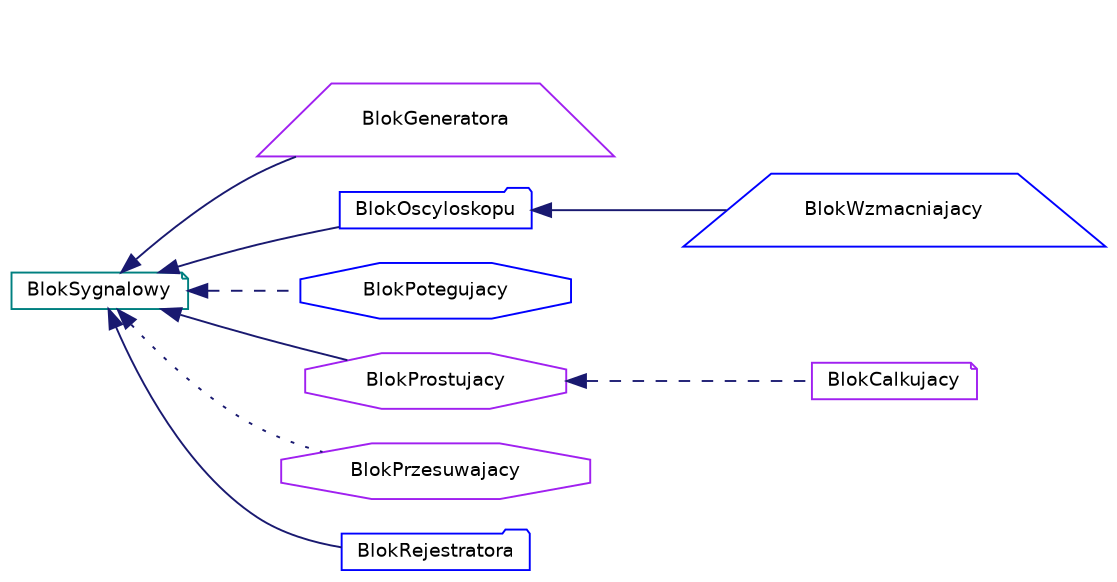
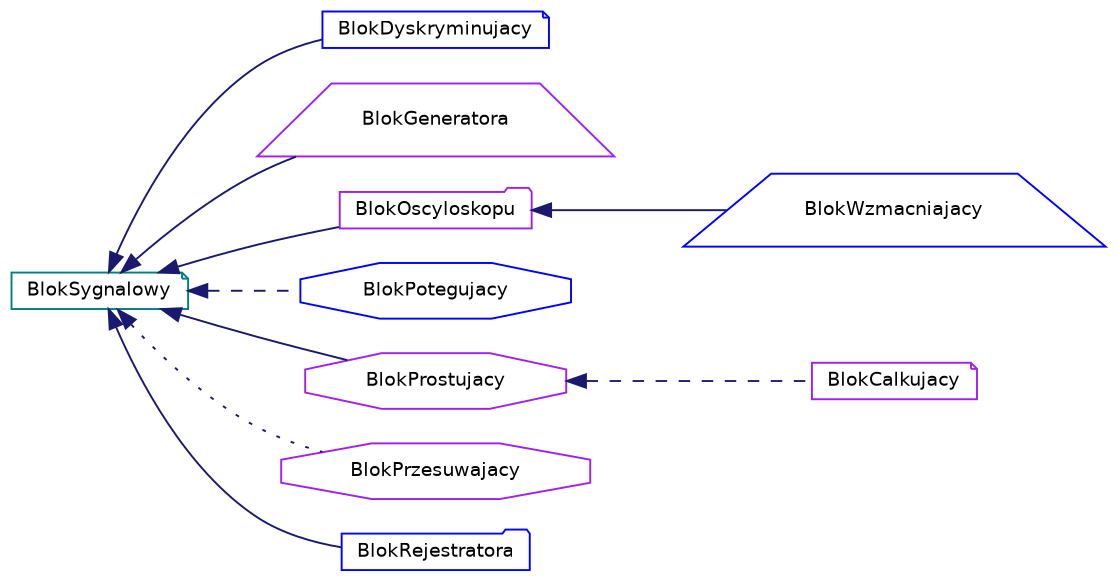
none -> (436, 30)
(436, 210) -> (436, 210)
